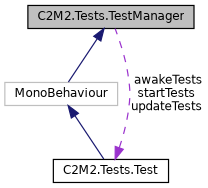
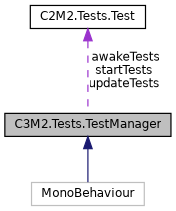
(111, 17) -> (88, 125)
(89, 137) -> none
